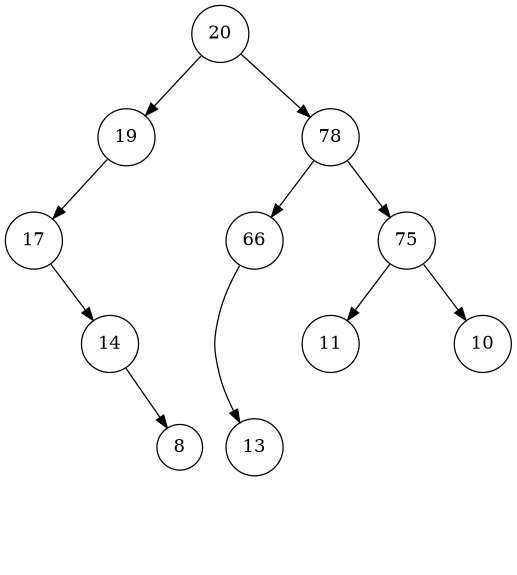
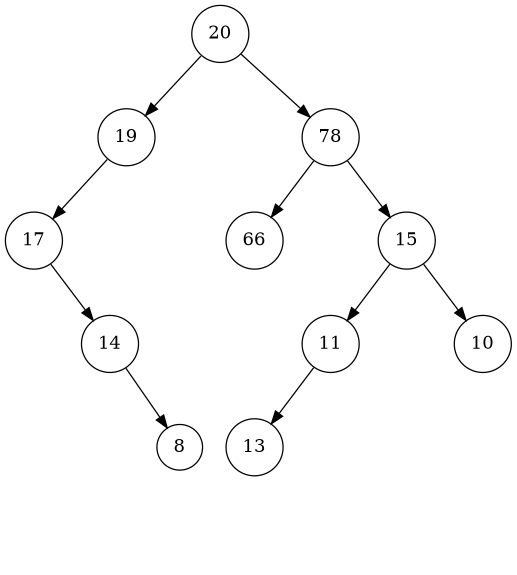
(407, 241) -> (407, 241)
(215, 337) -> (296, 390)
